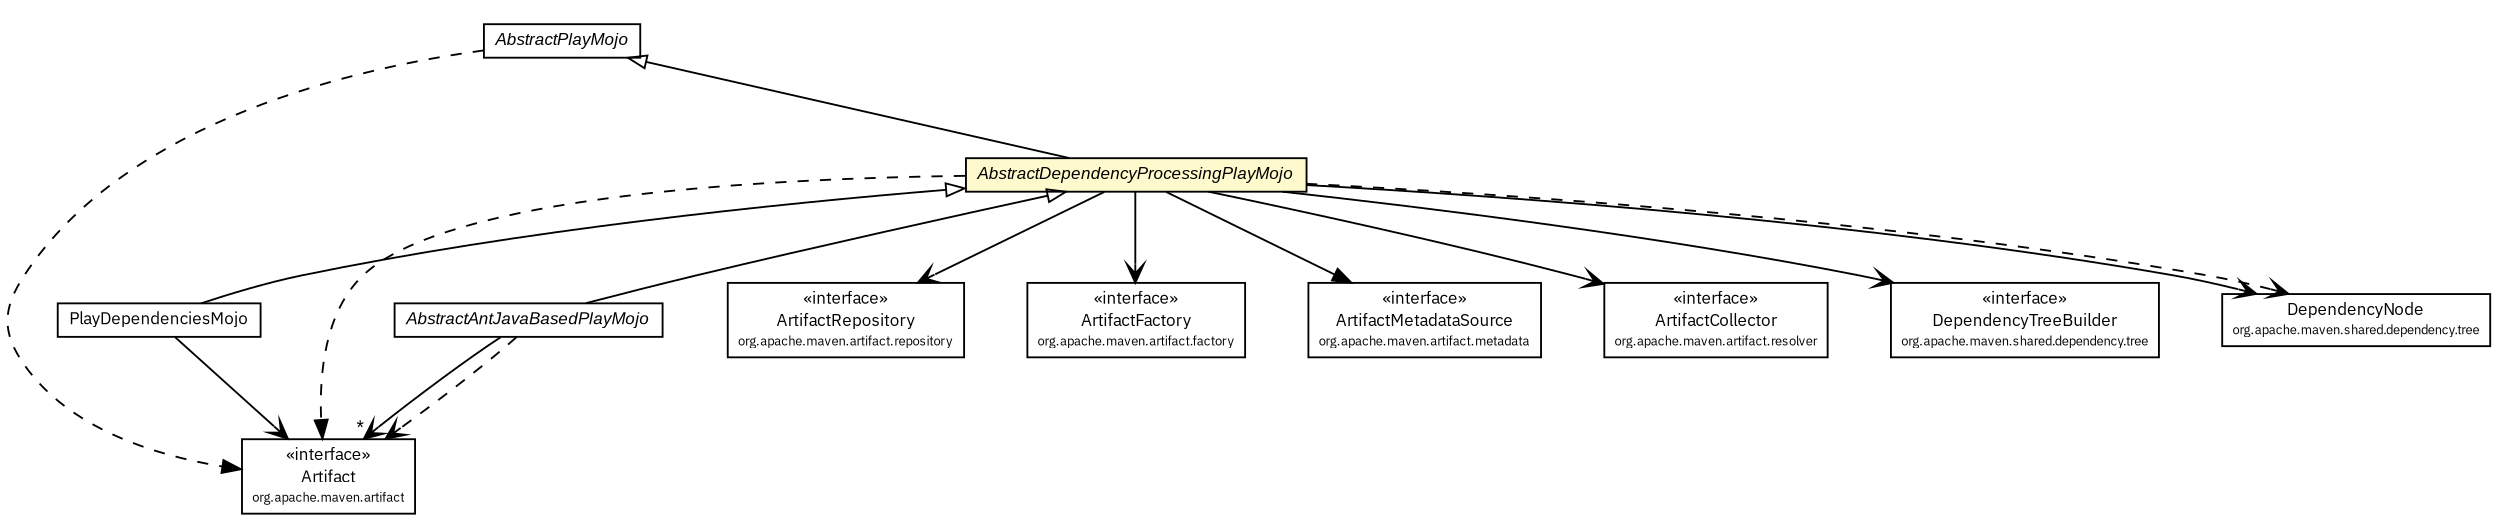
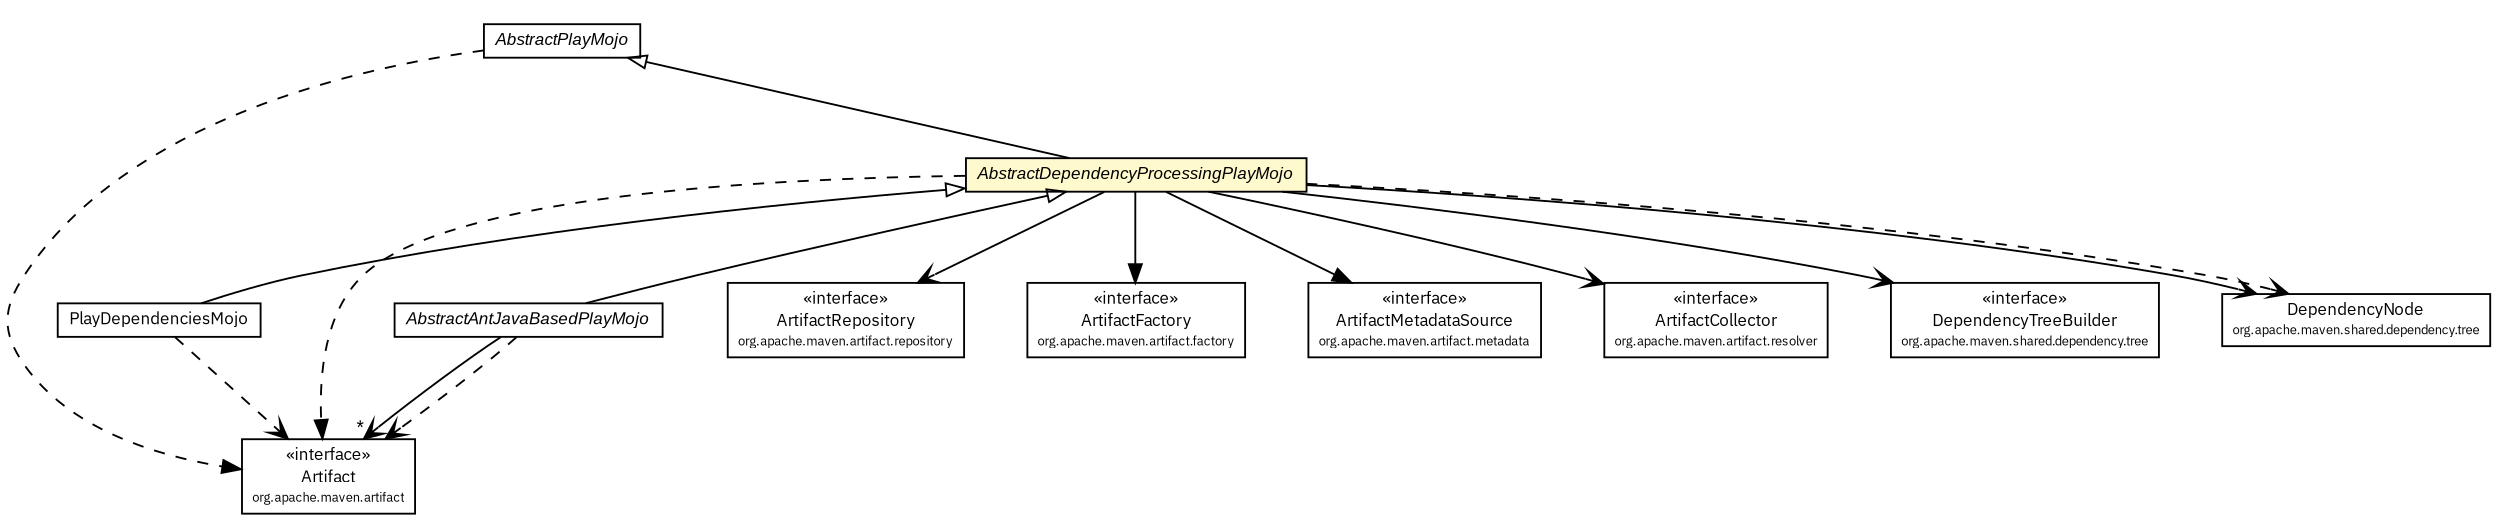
(1135, 228) -> (1135, 228)
(224, 382) -> (224, 382)
